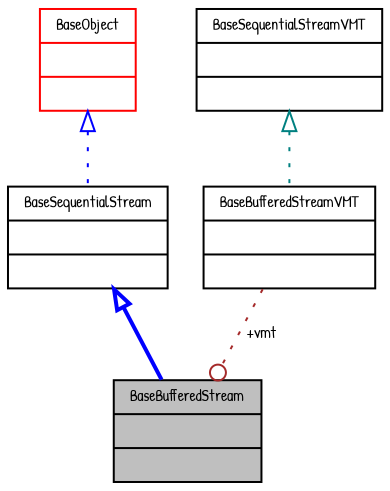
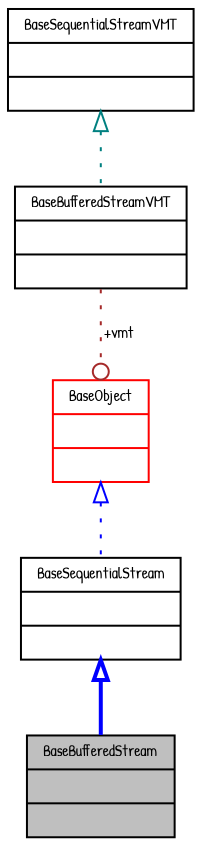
(242, 327) -> (101, 326)
